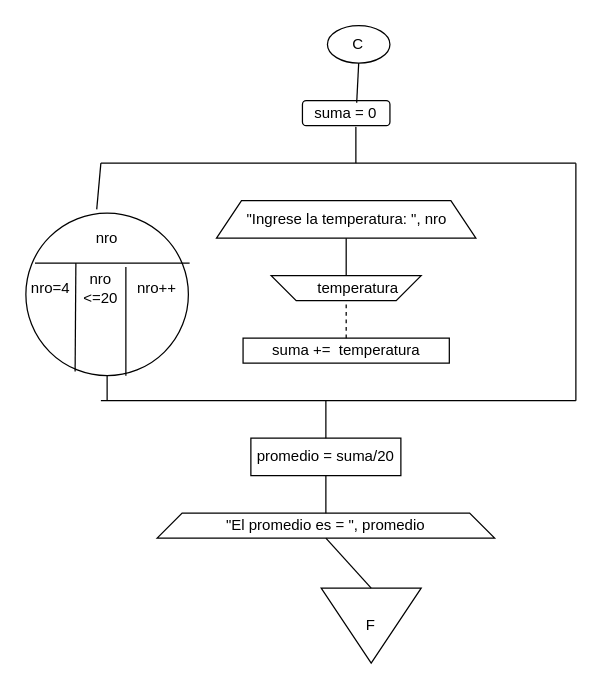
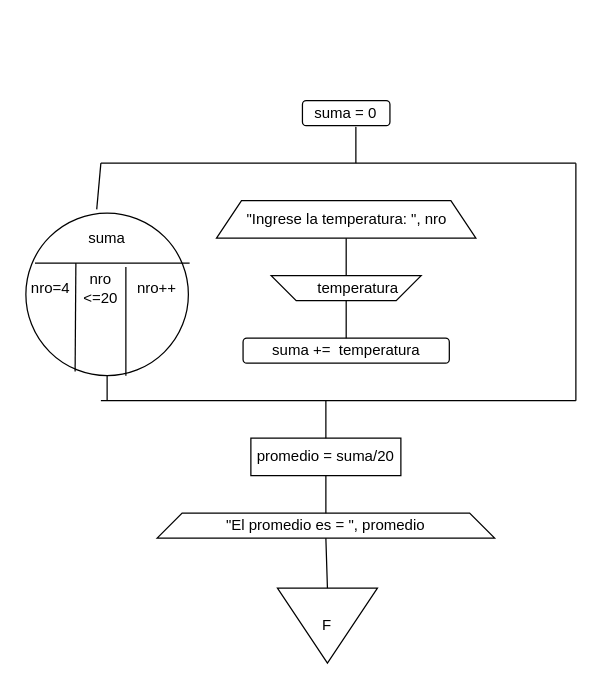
(358, 44) -> none
(357, 83) -> none
(107, 238) -> (107, 238)
(346, 318) -> (346, 318)
(346, 351) -> (346, 351)
(371, 626) -> (327, 626)
